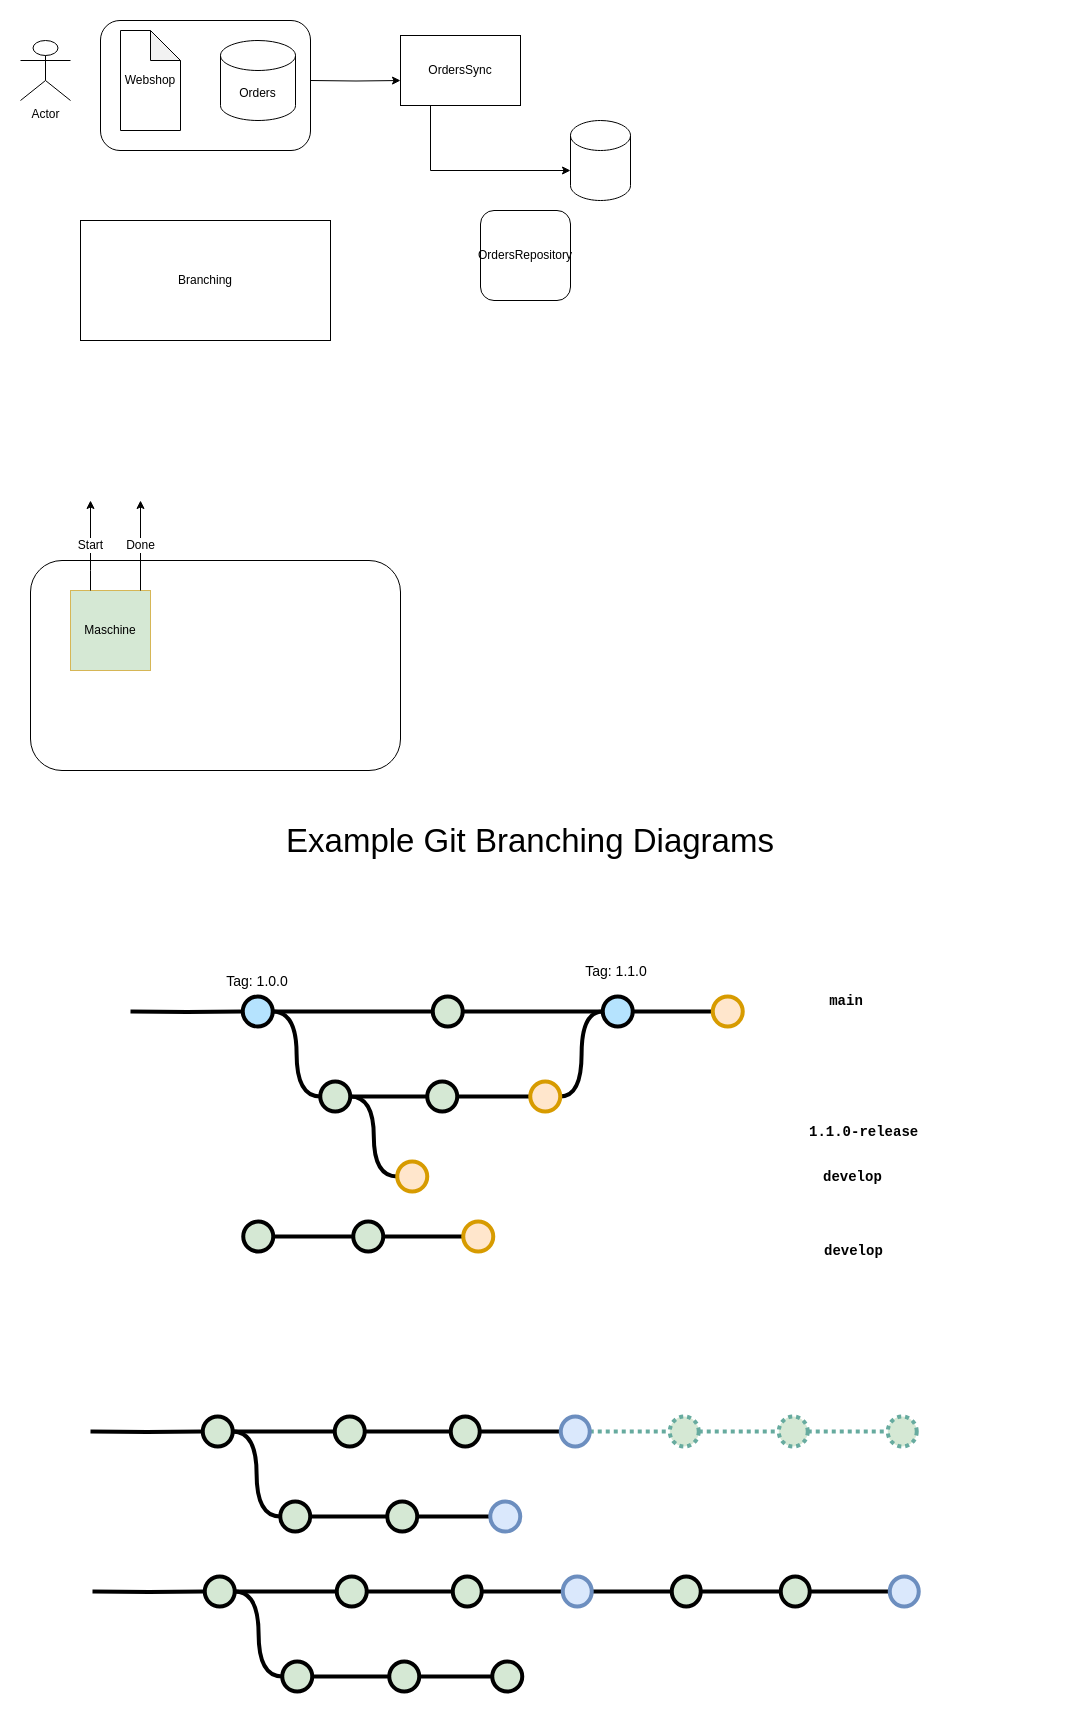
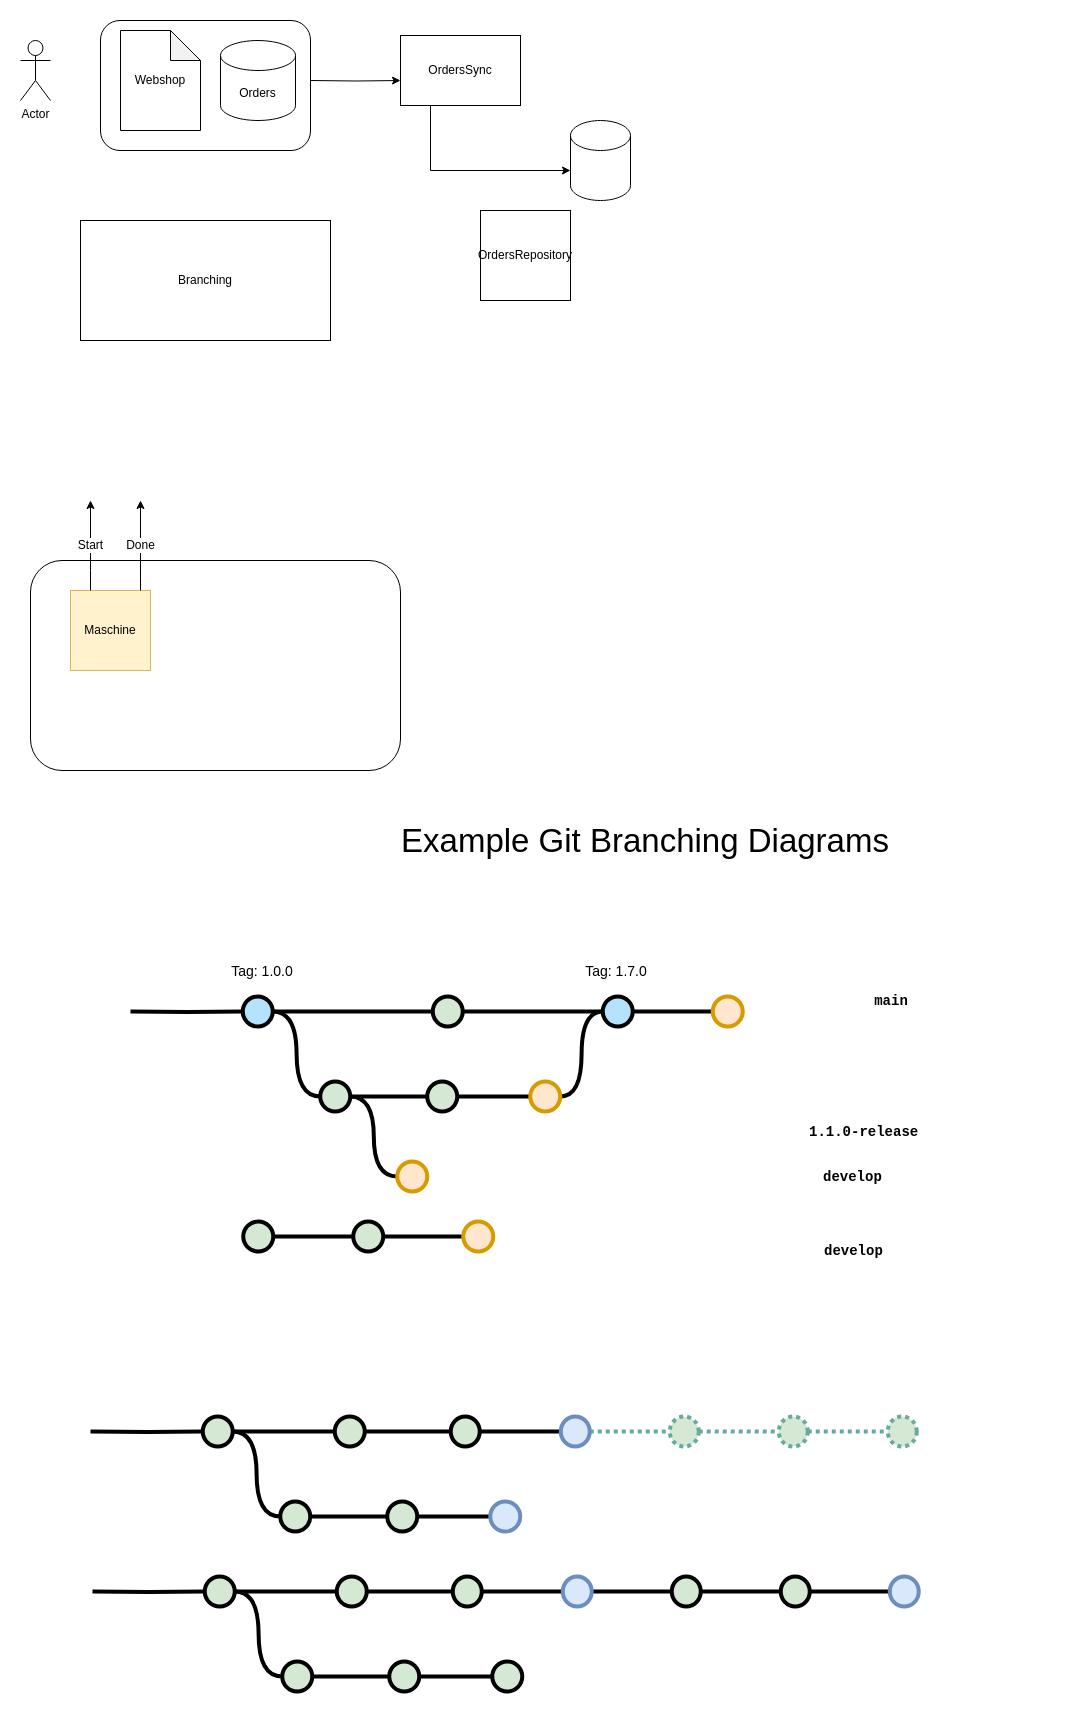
(46, 71) -> (36, 71)
(151, 81) -> (161, 81)
(526, 256) -> (526, 256)
(111, 631) -> (111, 631)
(531, 841) -> (646, 841)
(617, 972) -> (617, 972)
(258, 981) -> (263, 971)
(847, 1002) -> (892, 1002)
